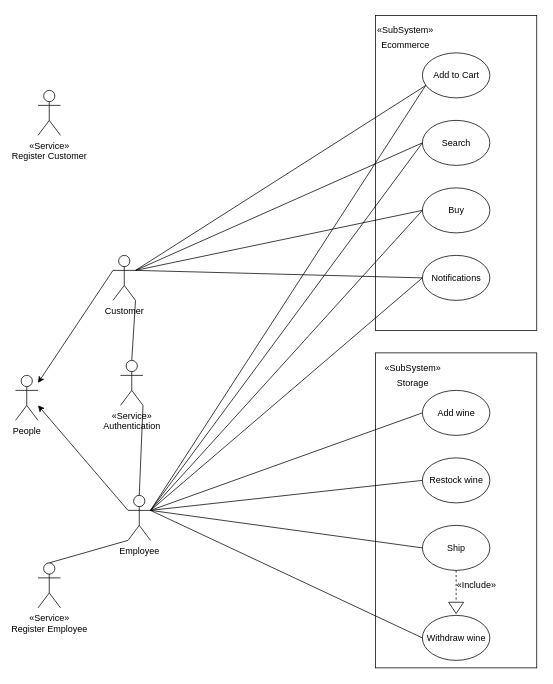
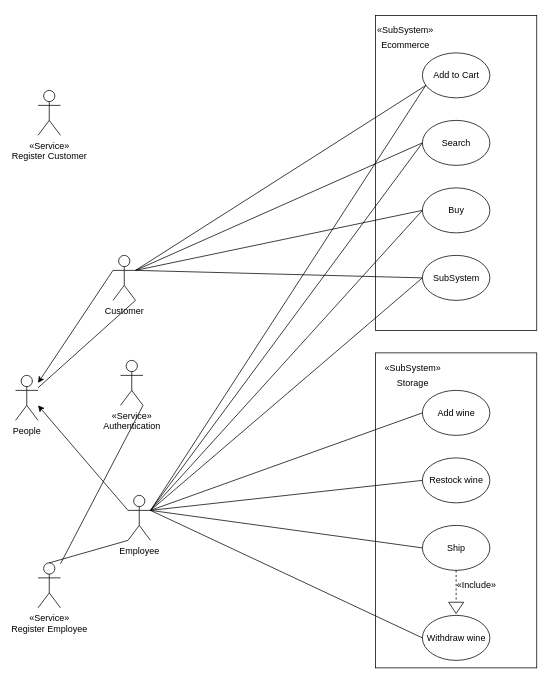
(456, 278) -> (456, 278)
(134, 330) -> (87, 344)
(141, 450) -> (102, 485)
